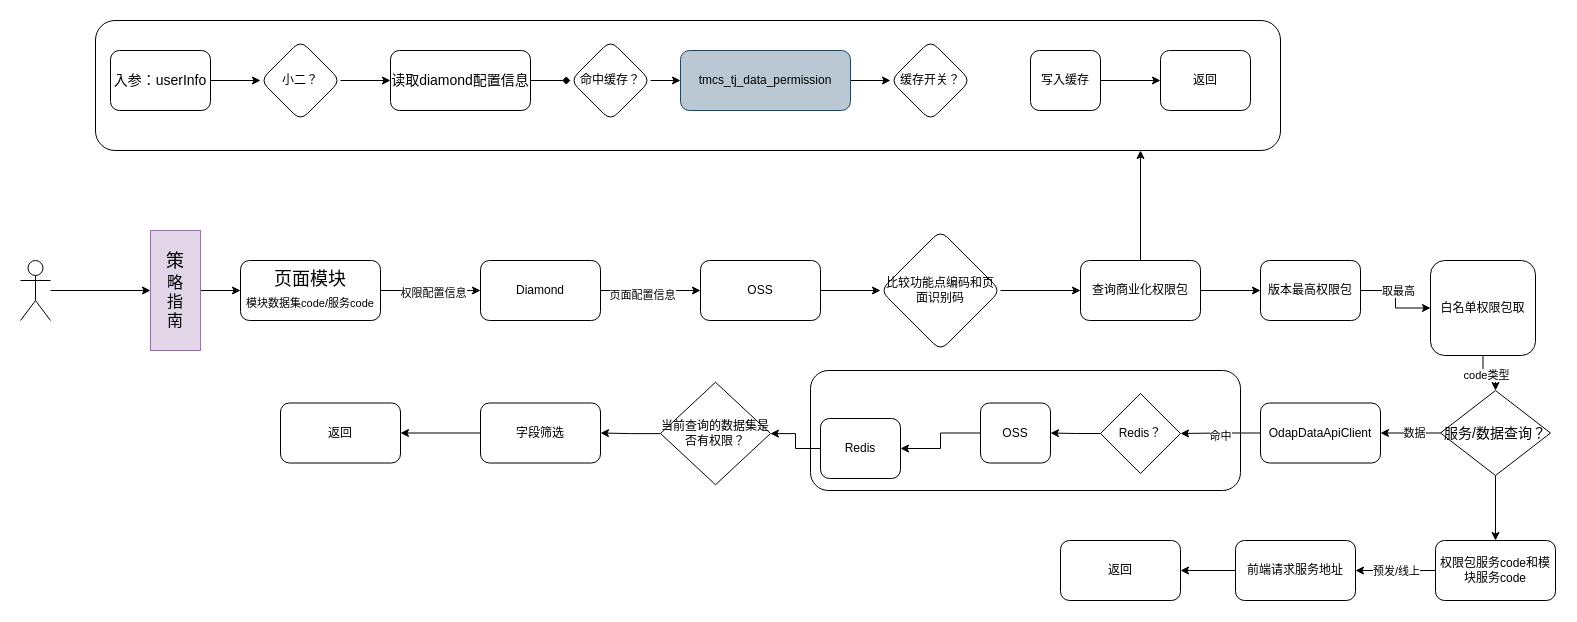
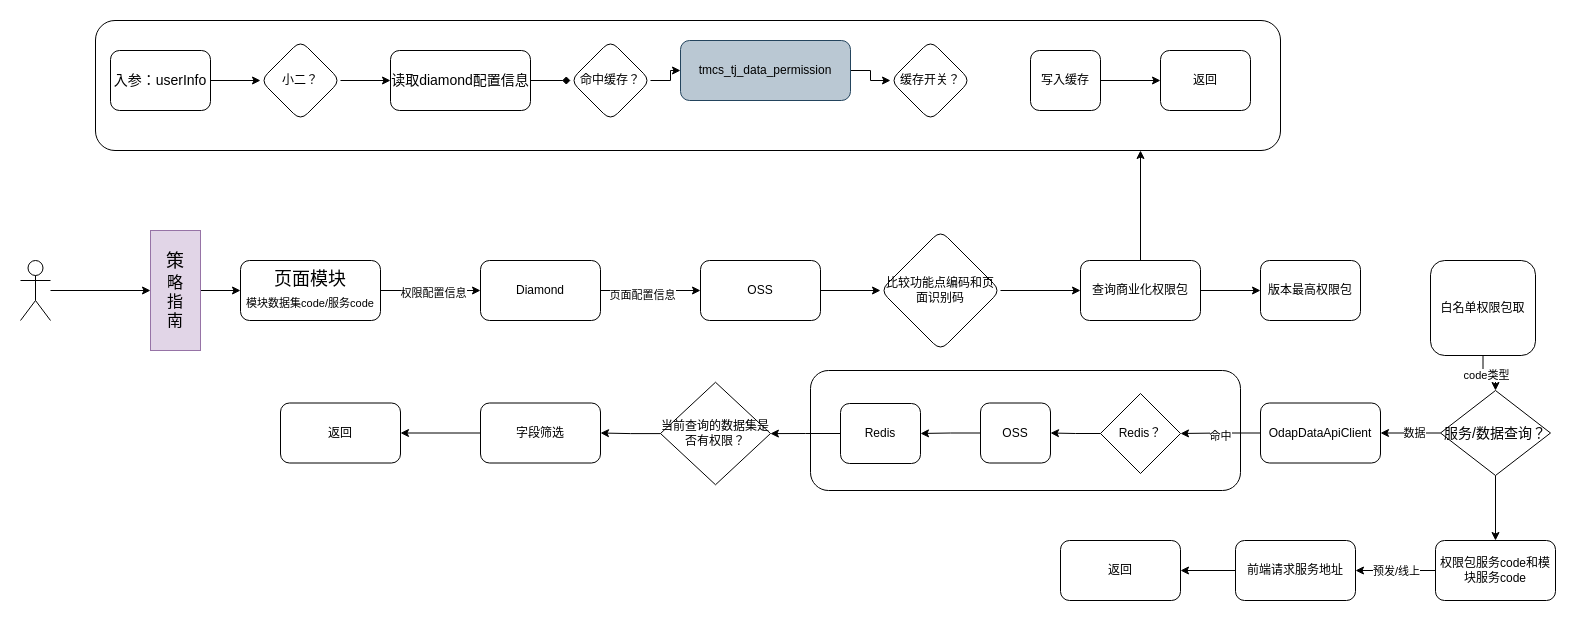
(766, 81) -> (766, 71)
(1396, 296) -> none
(861, 449) -> (881, 434)
